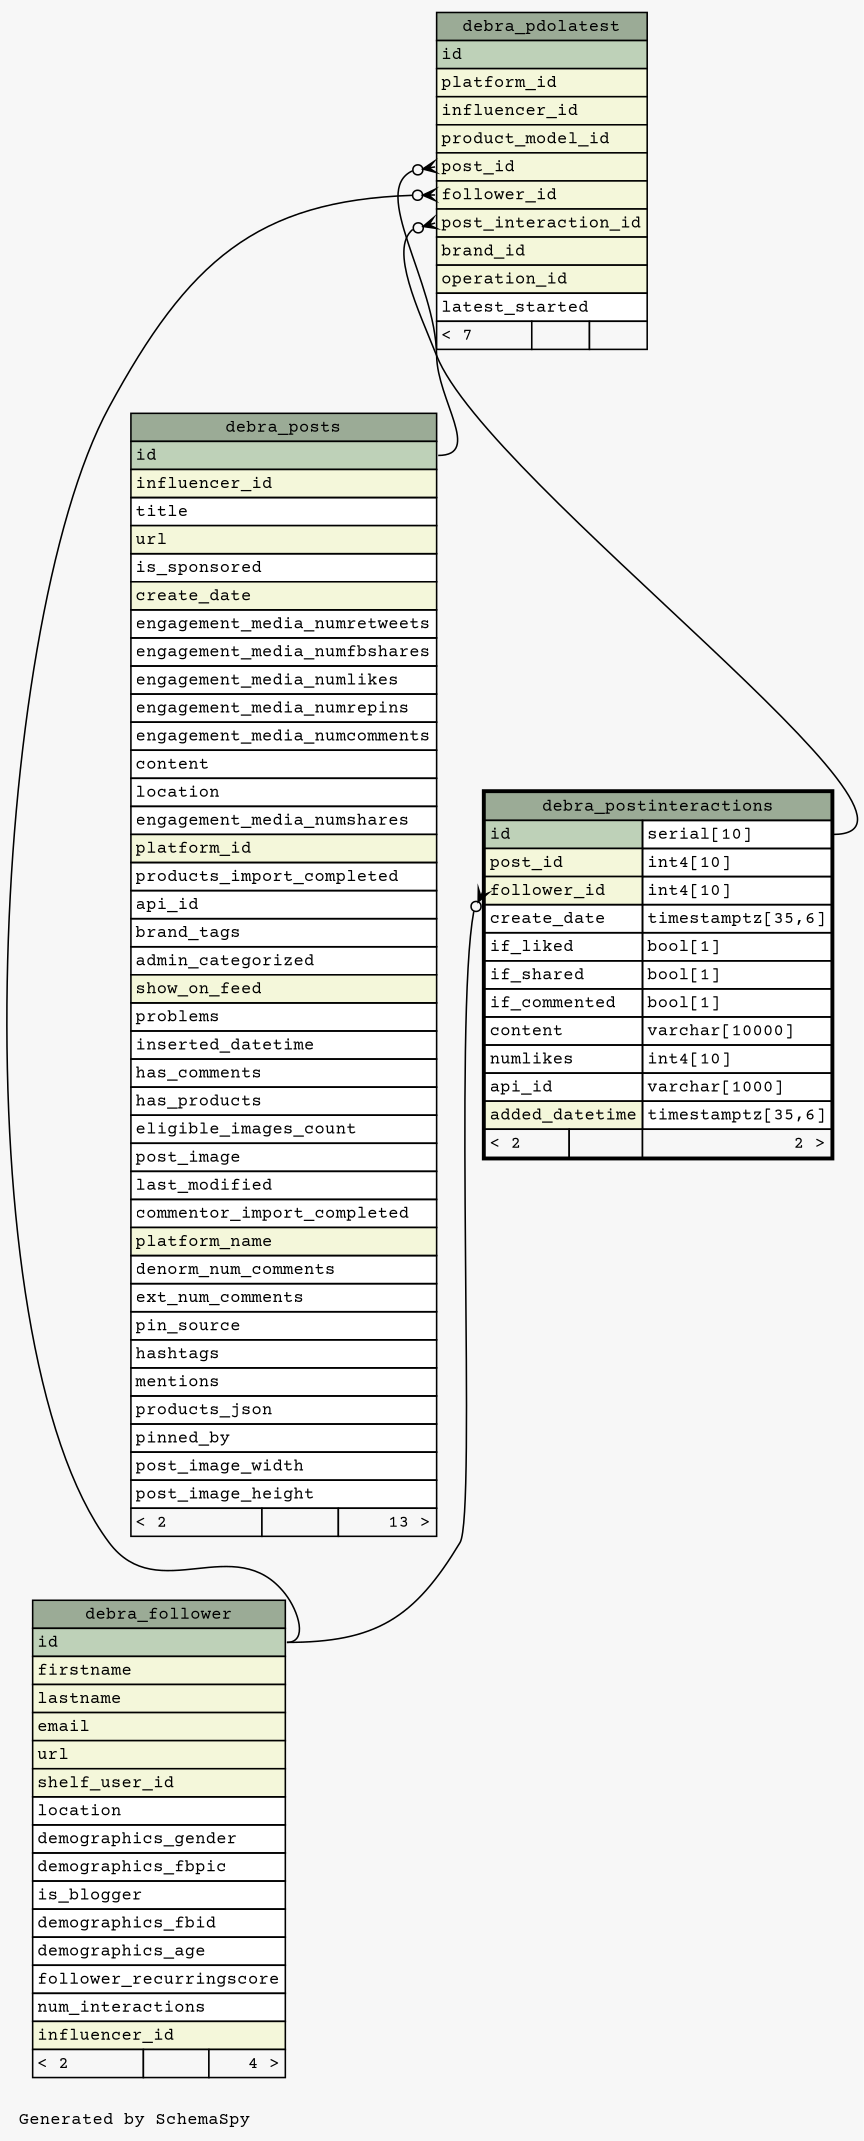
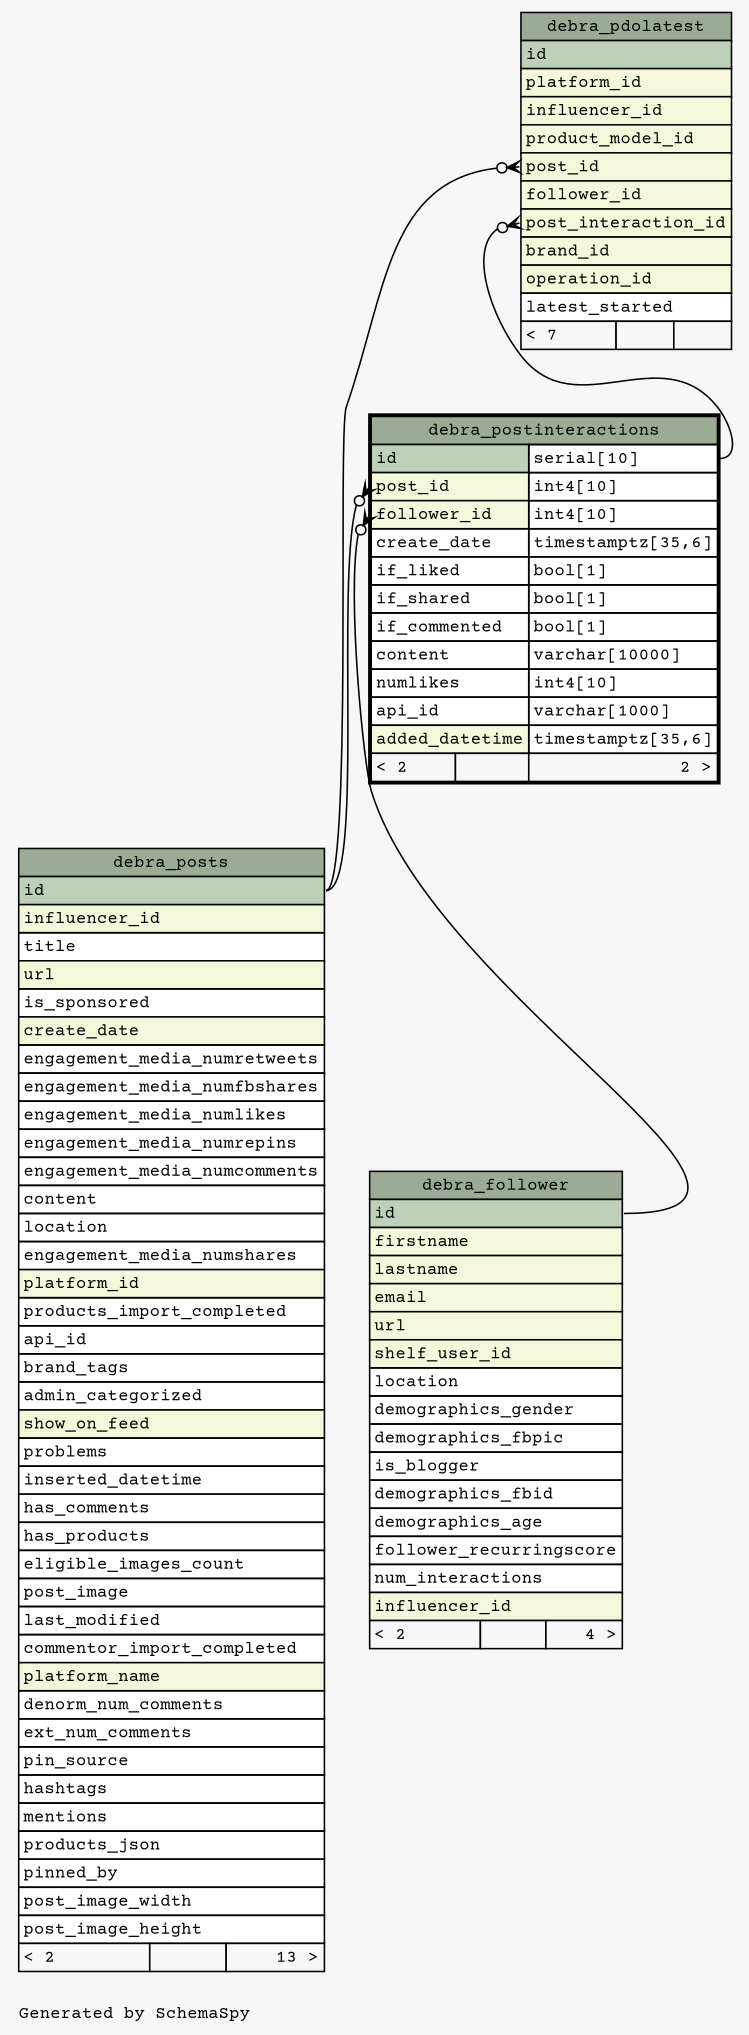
none -> (348, 700)
(11, 906) -> none
